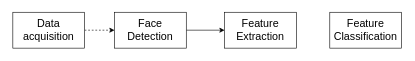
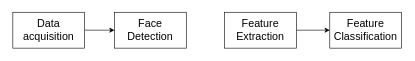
(97, 30) -> (97, 30)
(219, 30) -> none
none -> (324, 30)
